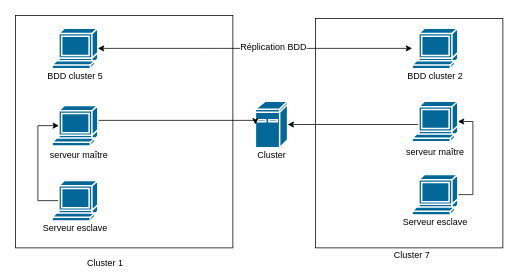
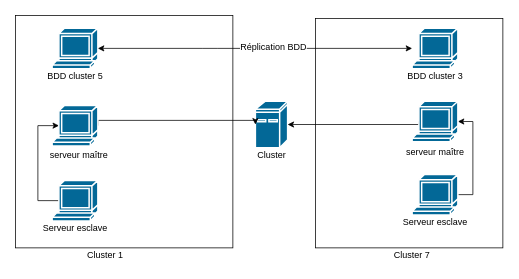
(435, 76) -> (435, 76)
(105, 263) -> (105, 255)
